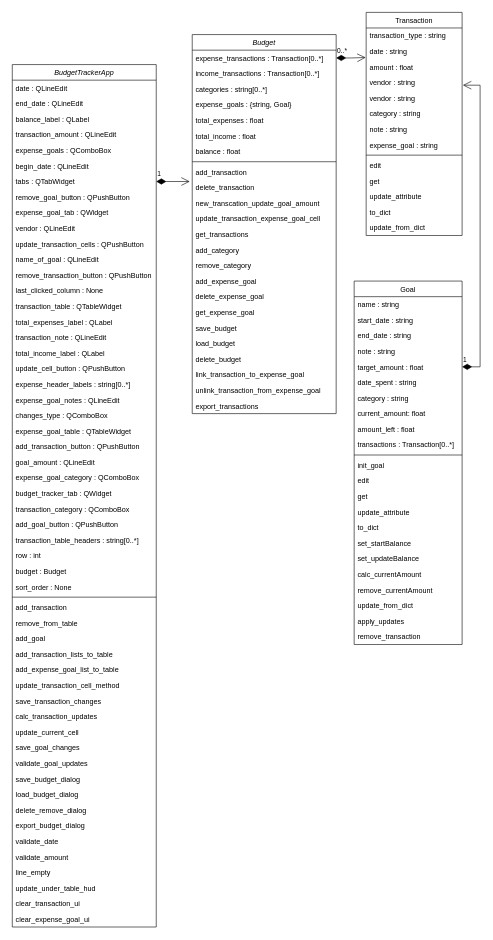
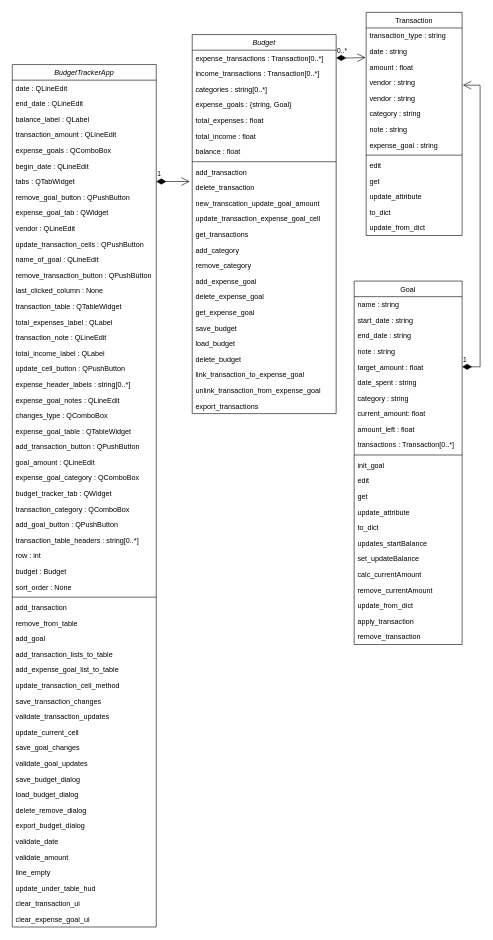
(389, 544) -> (397, 544)
(383, 622) -> (390, 622)
(62, 717) -> (69, 717)
